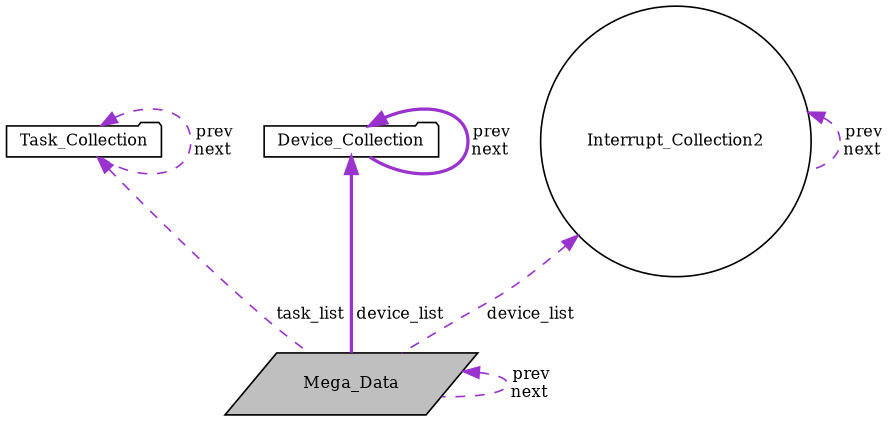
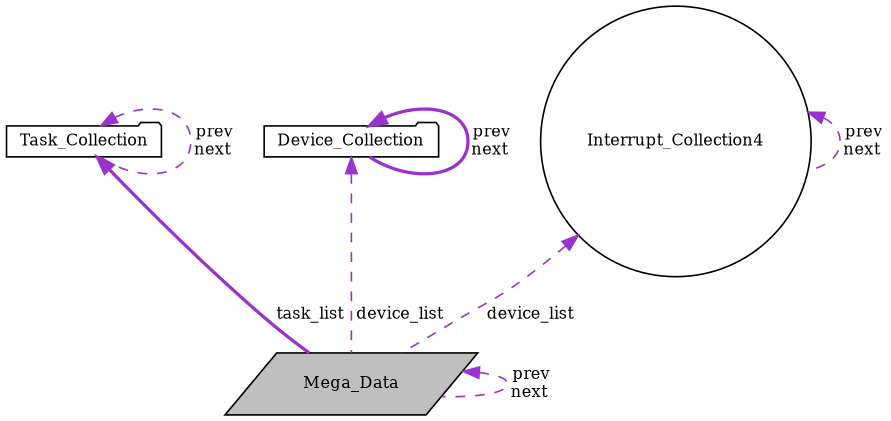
(676, 141) -> (676, 141)
(351, 263) -> (351, 263)
(206, 265) -> (206, 265)
